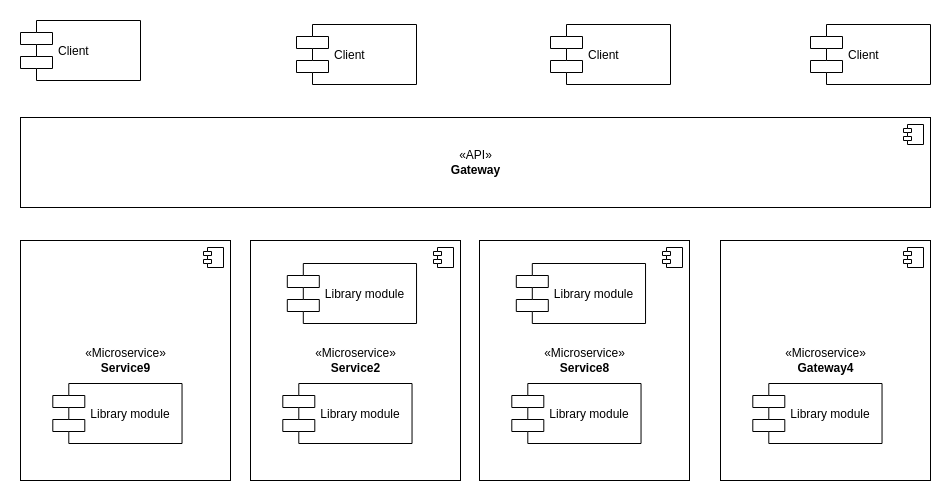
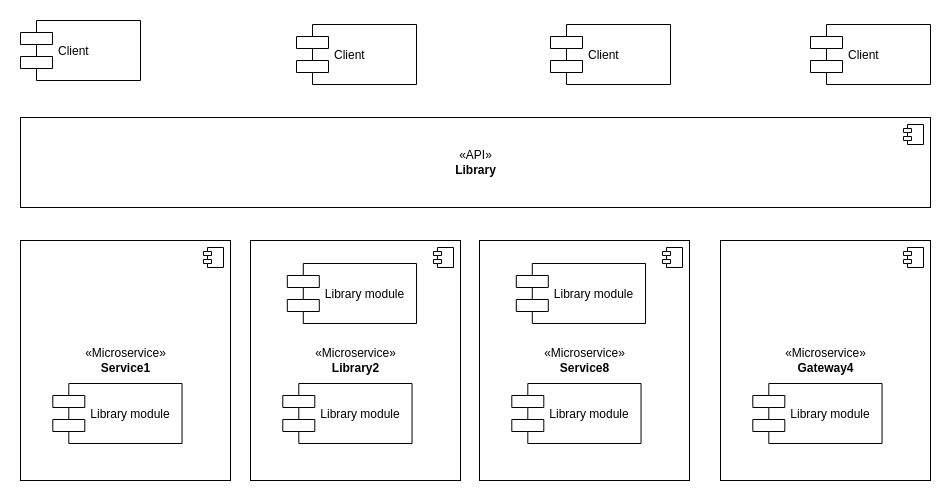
(476, 163) -> (476, 163)
(126, 361) -> (126, 361)
(356, 361) -> (356, 361)
